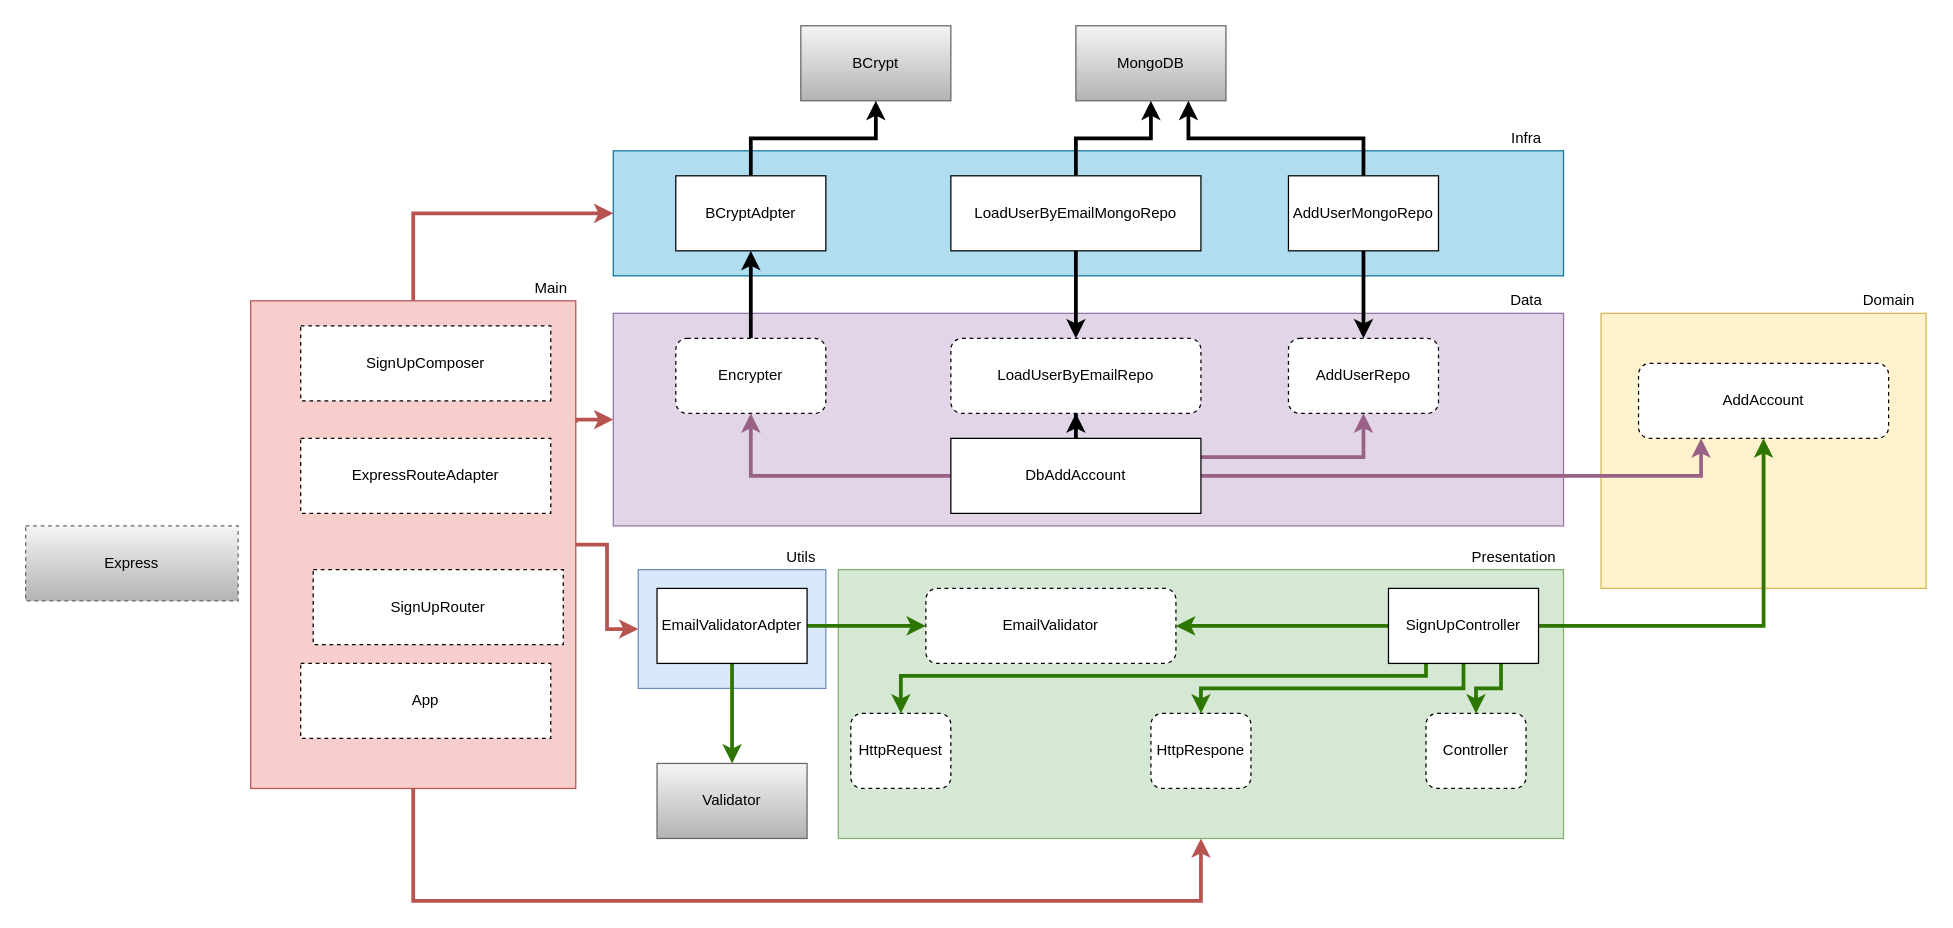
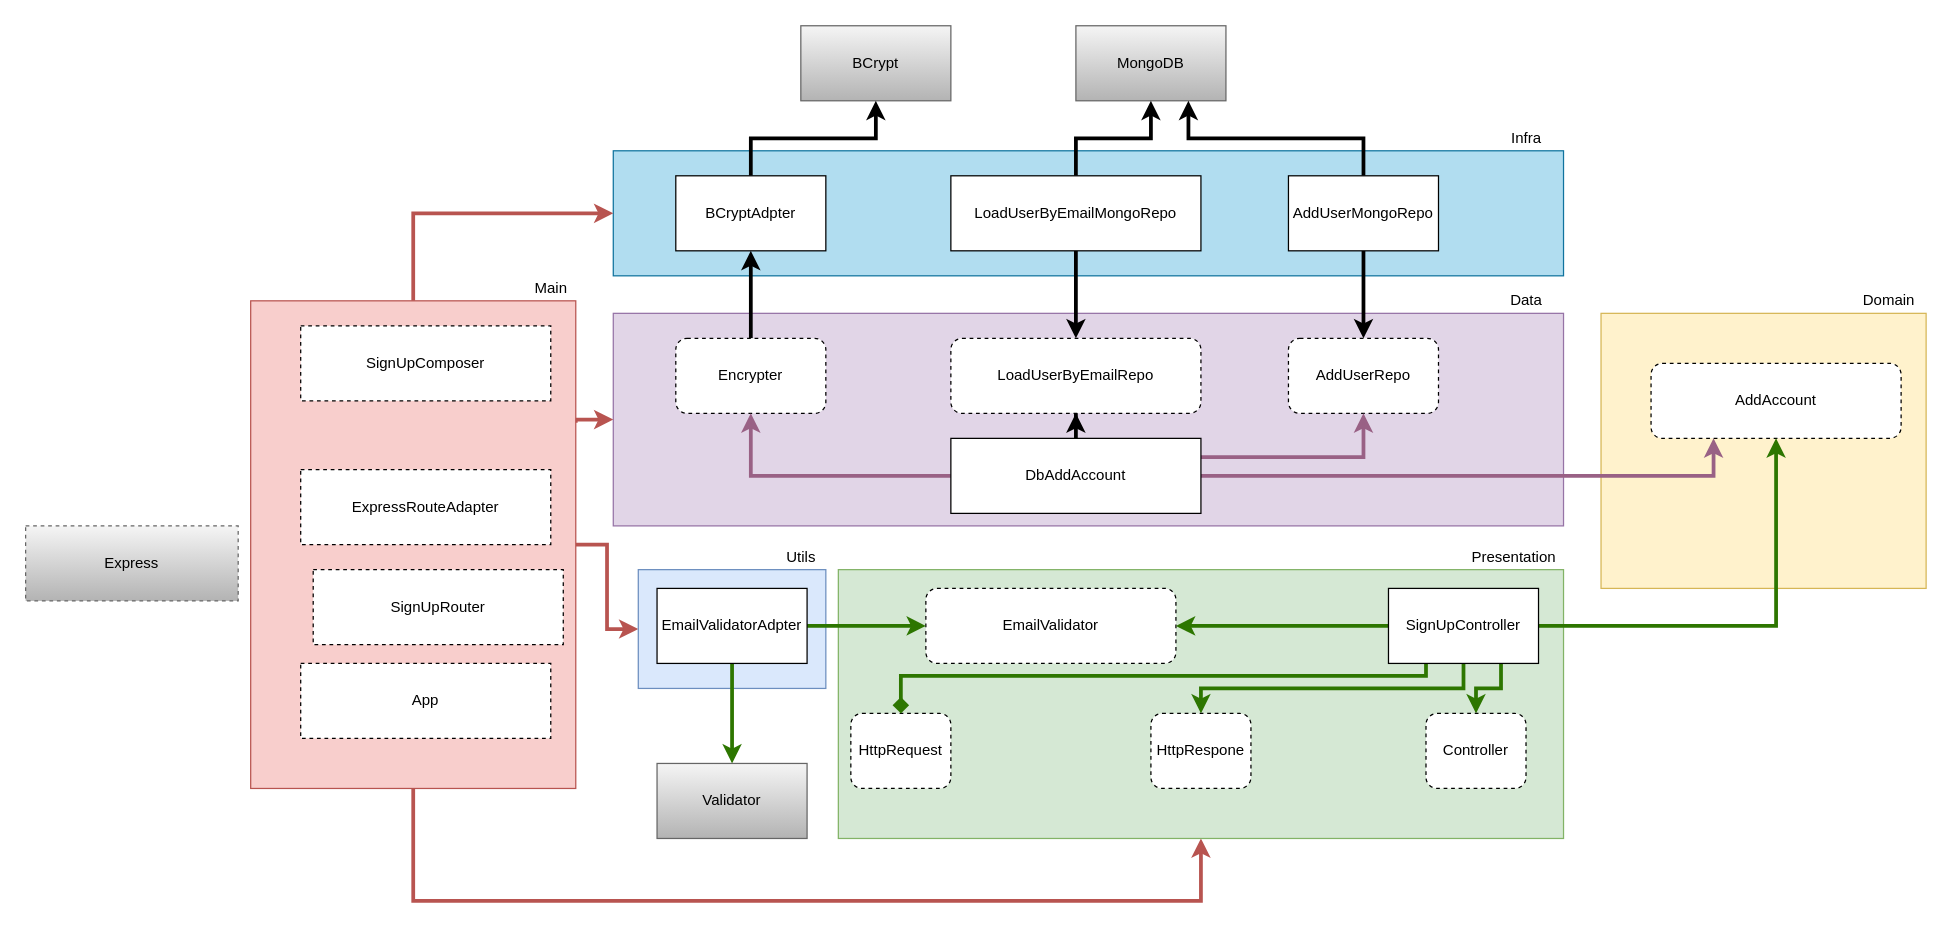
(1763, 401) -> (1776, 401)
(426, 476) -> (426, 507)
(901, 697) -> (901, 697)
